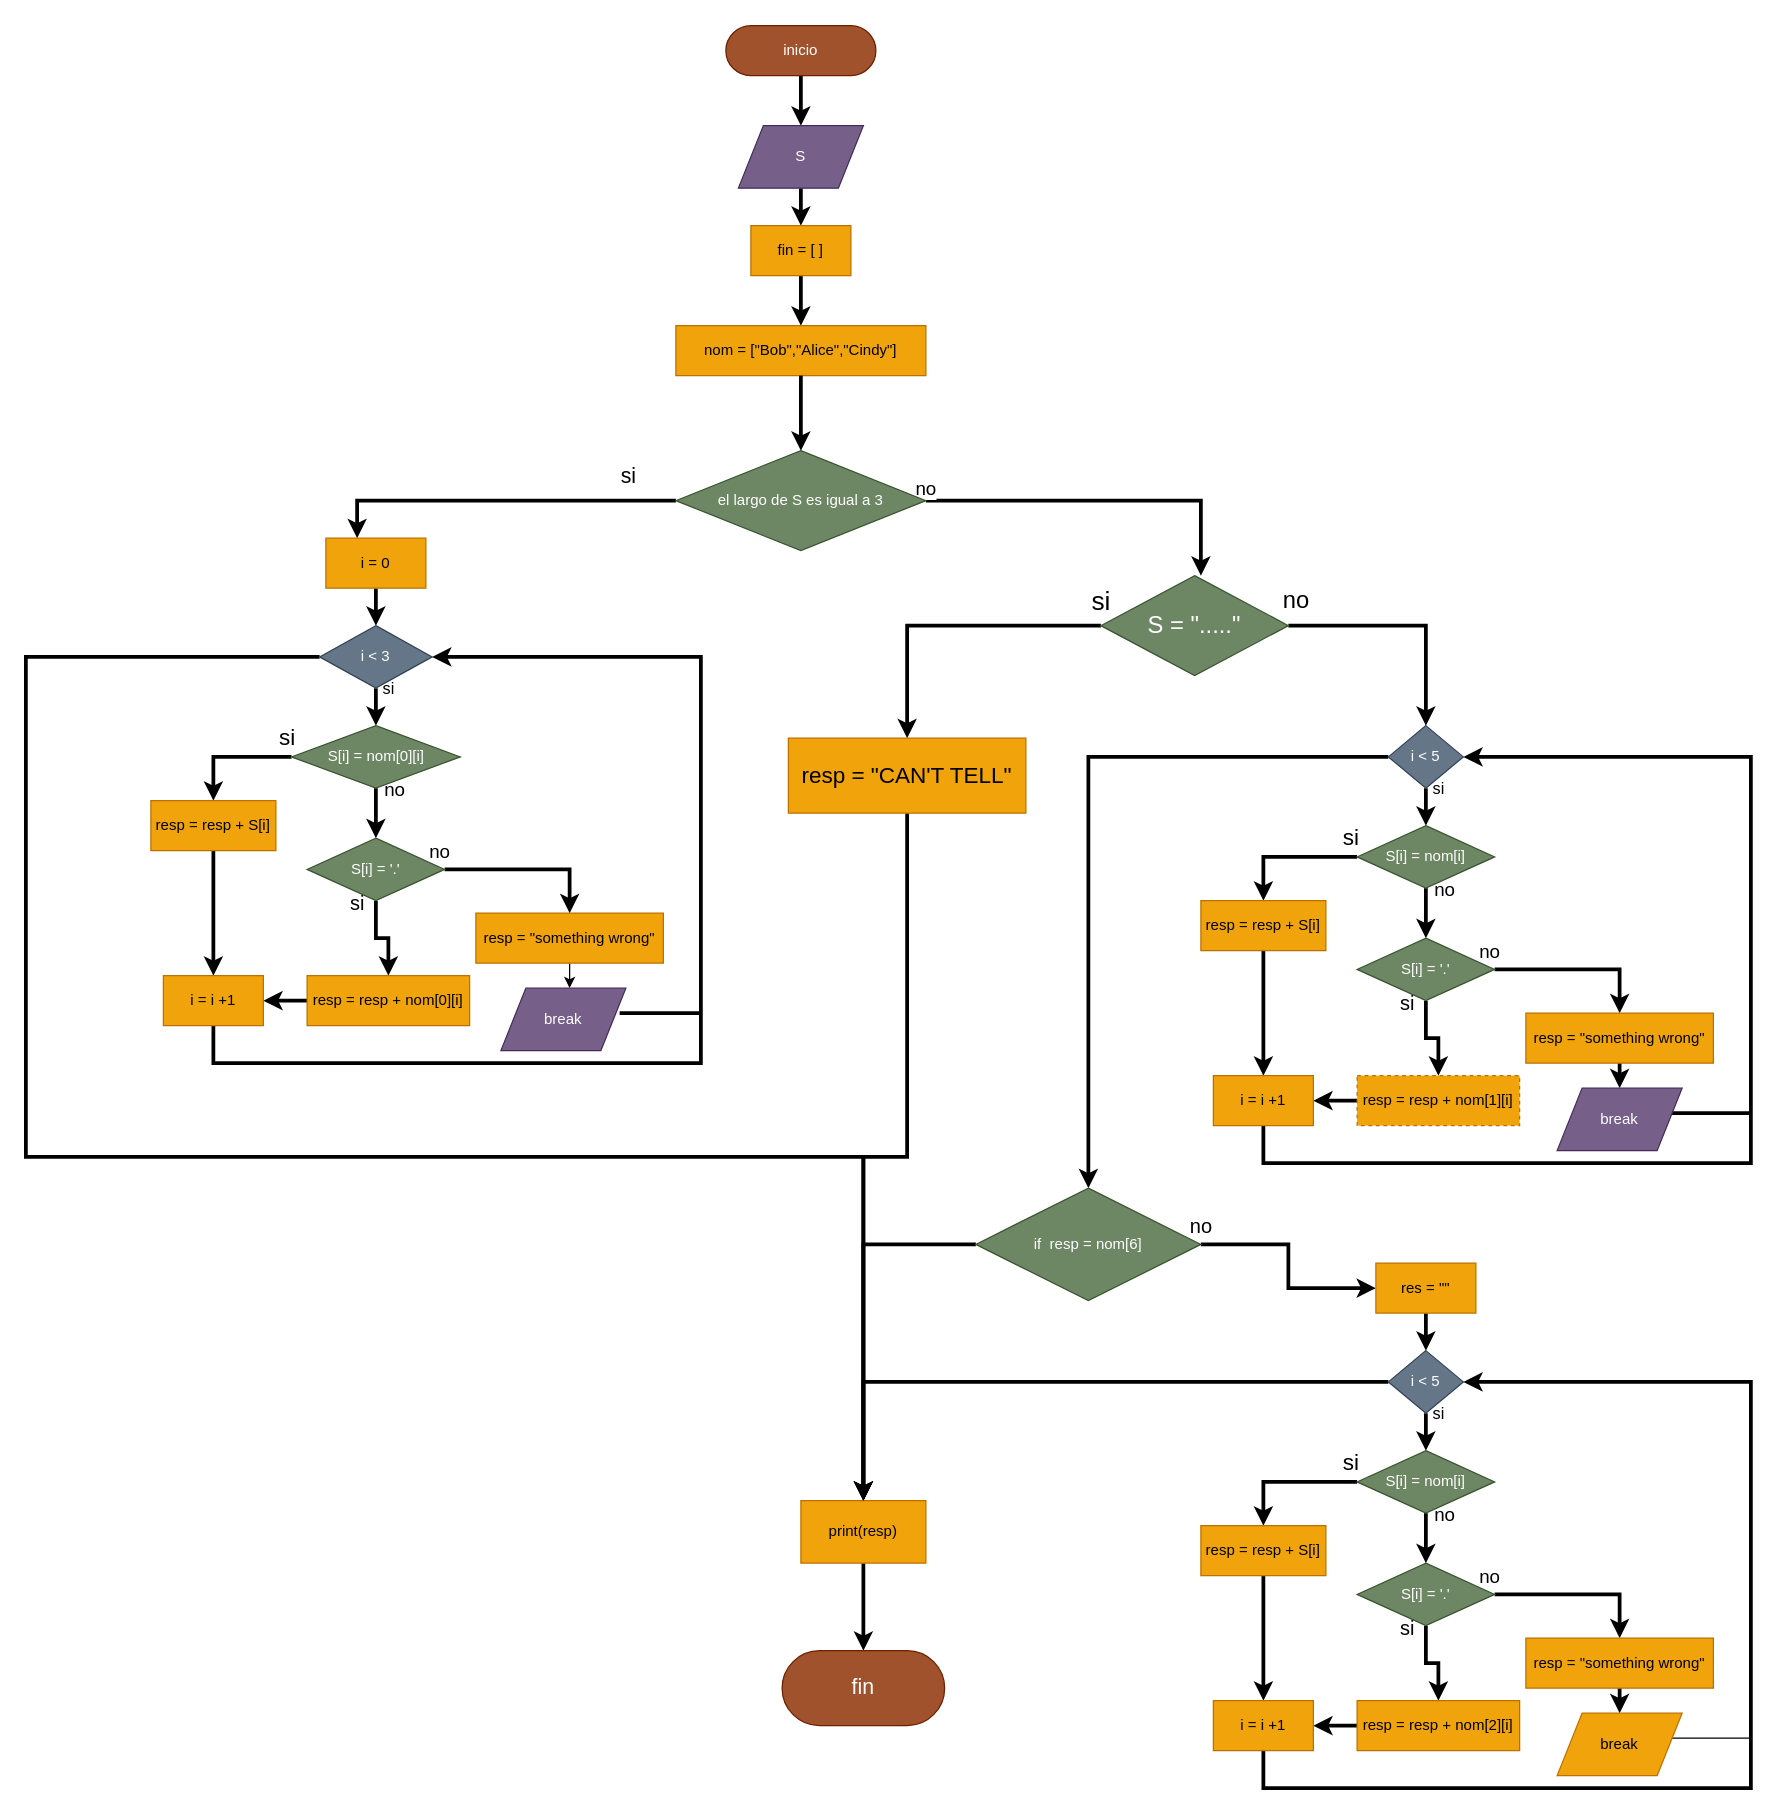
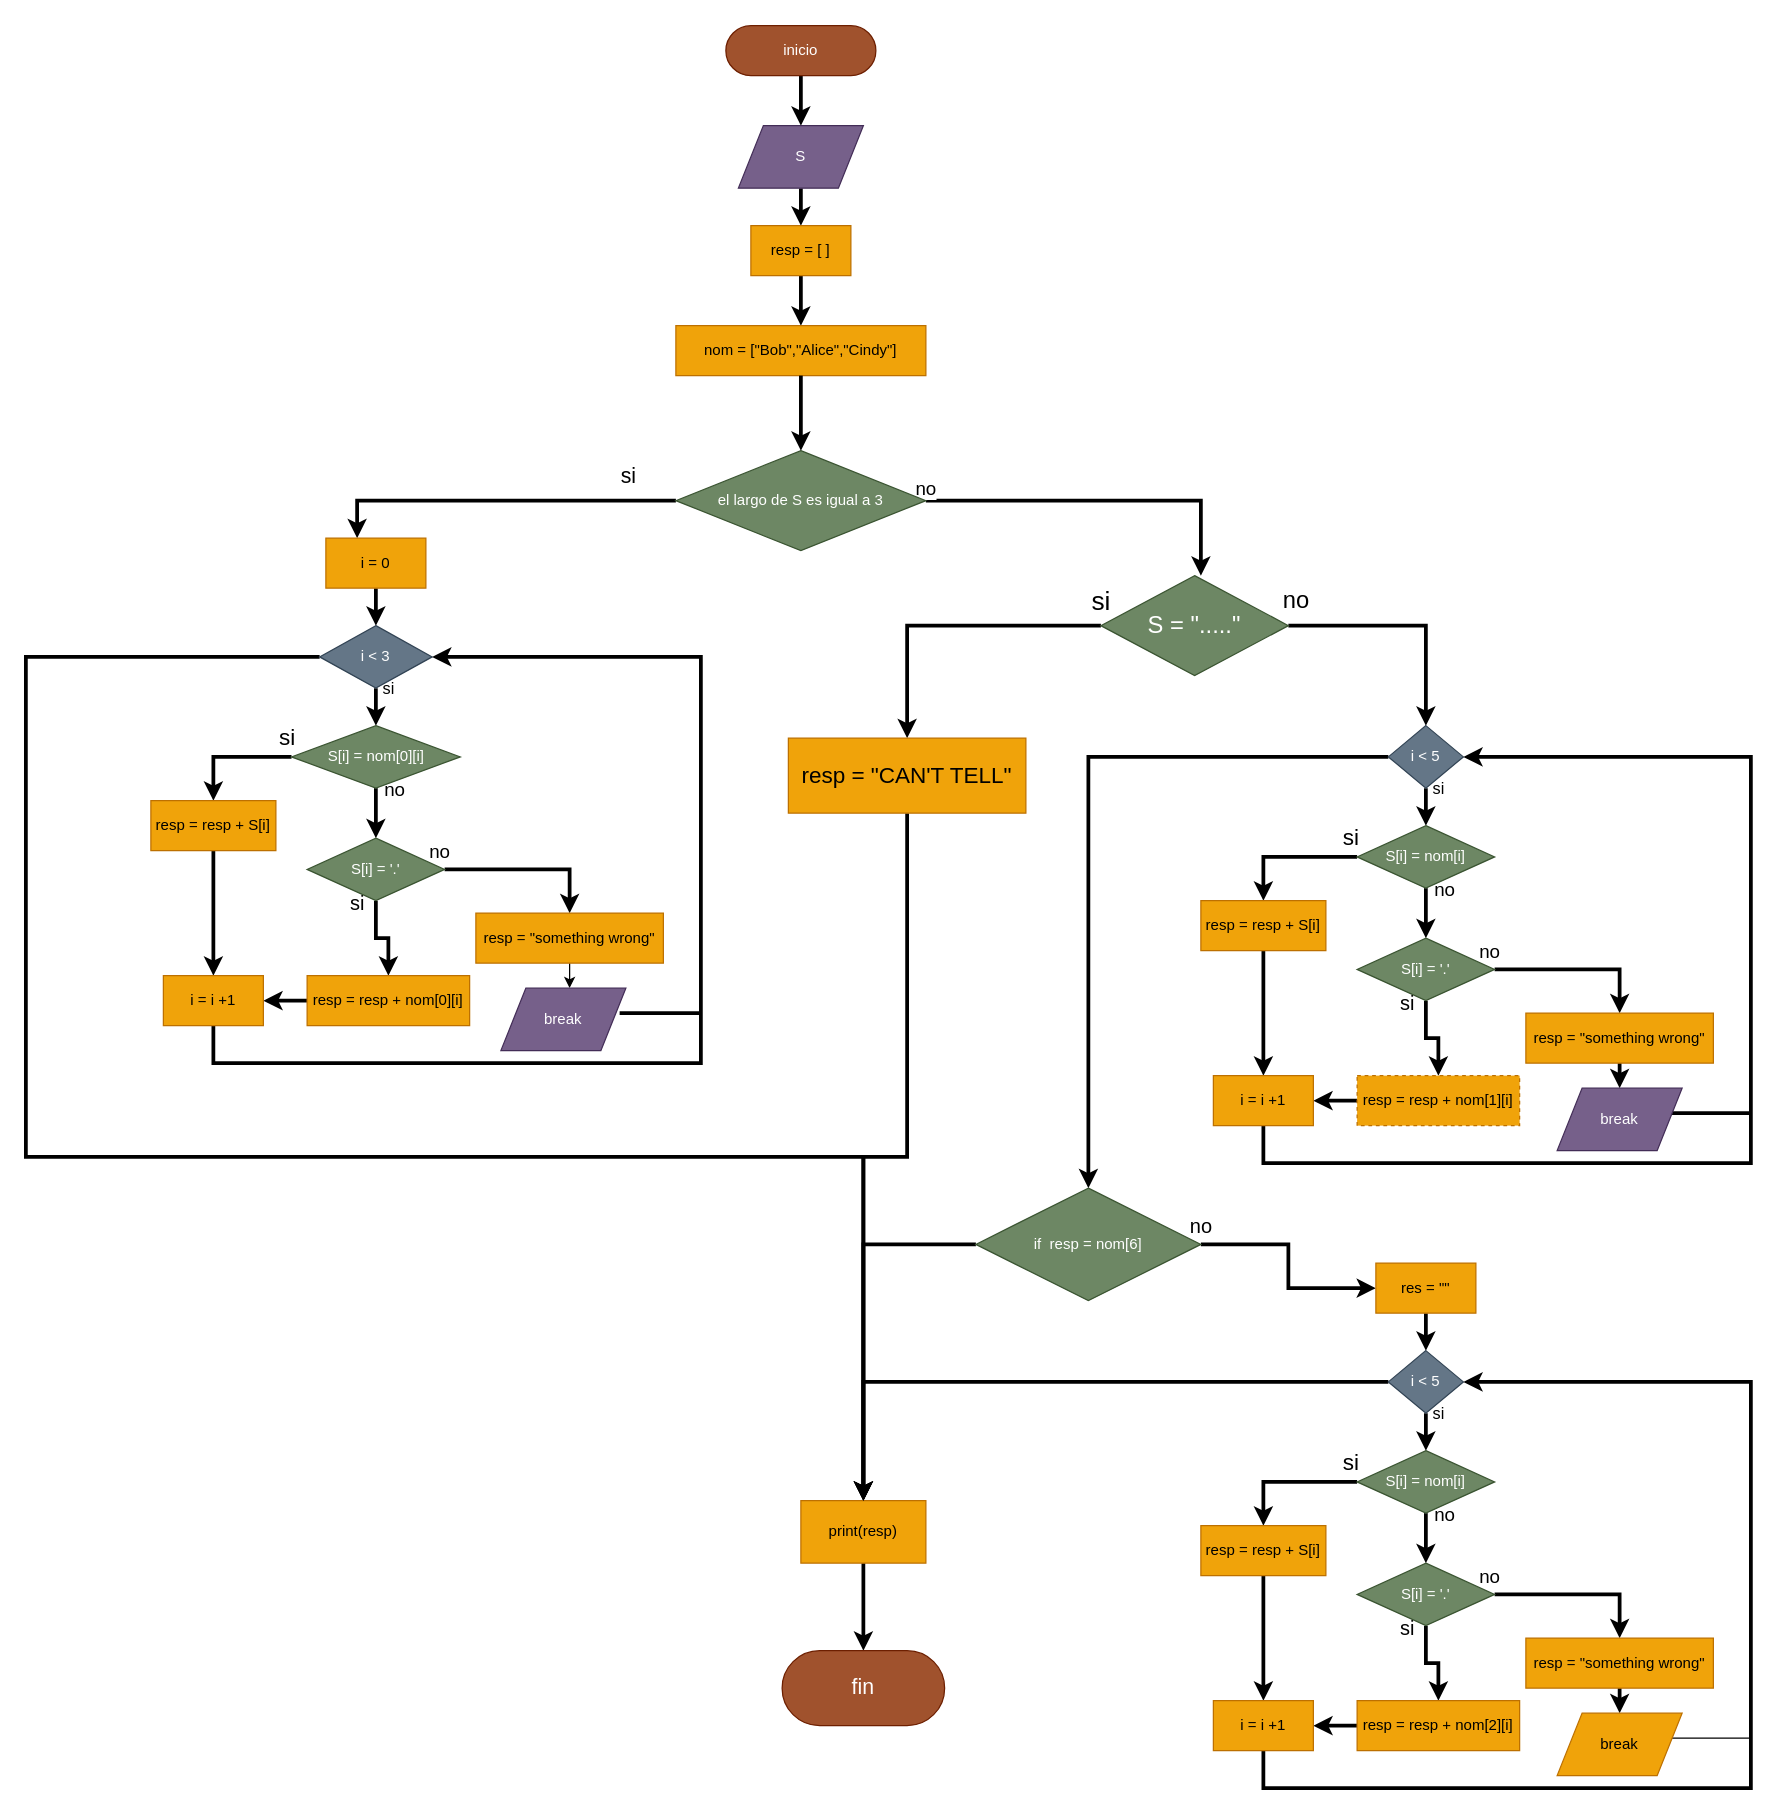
(801, 251) -> (801, 251)
